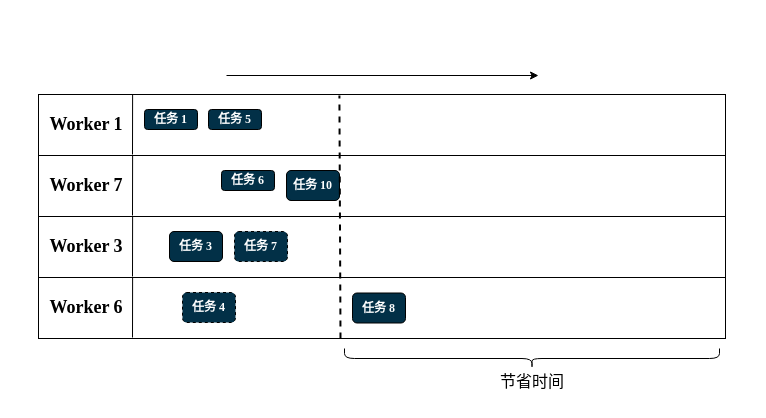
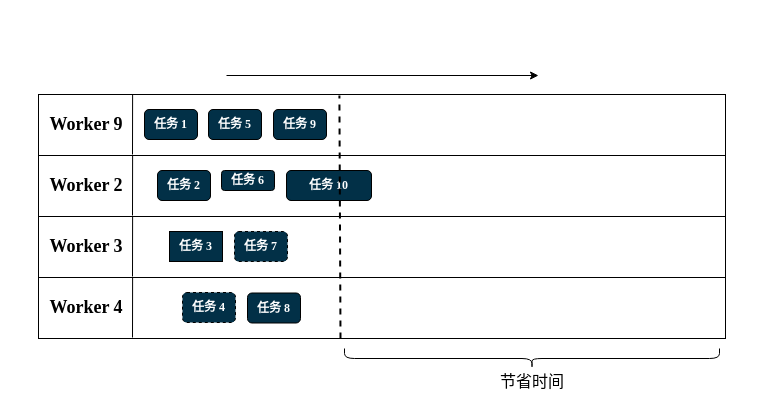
(171, 120) -> (171, 125)
(235, 120) -> (235, 125)
(87, 125) -> (87, 125)
none -> (300, 125)
(87, 186) -> (87, 186)
none -> (184, 186)
(313, 186) -> (329, 186)
(196, 247) -> (196, 247)
(87, 308) -> (87, 308)
(379, 308) -> (274, 308)
